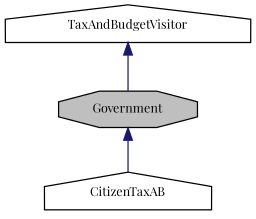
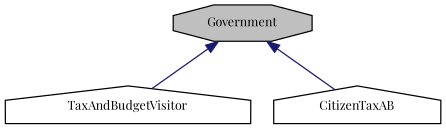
(128, 73) -> (180, 69)
